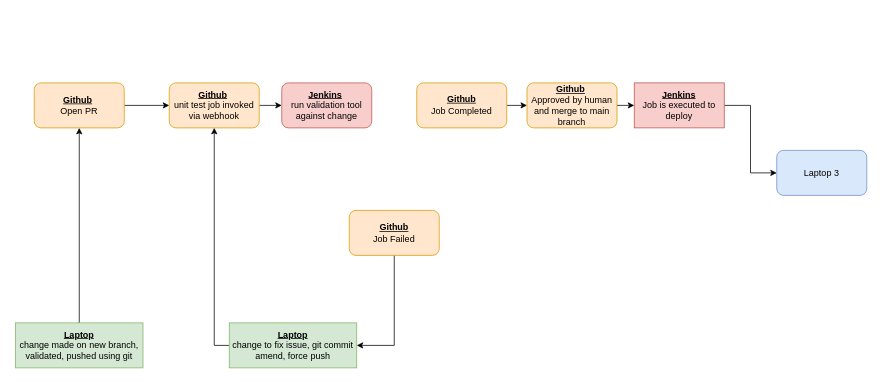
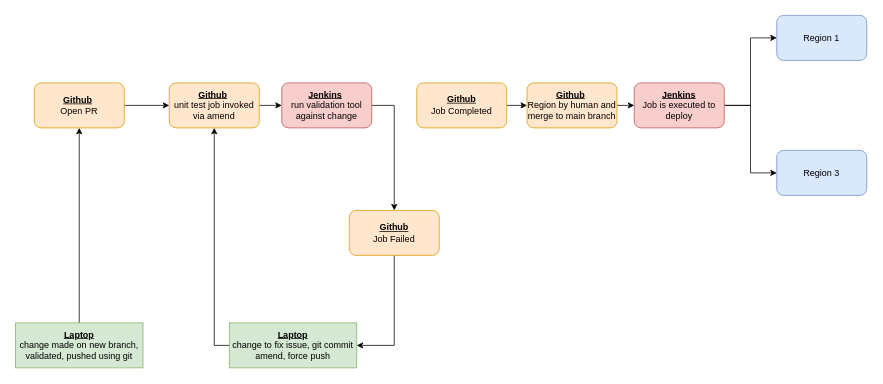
none -> (822, 38)
none -> (750, 70)
(214, 105) -> (214, 105)
(572, 105) -> (572, 105)
(679, 105) -> (679, 105)
none -> (394, 144)
(822, 173) -> (822, 173)
